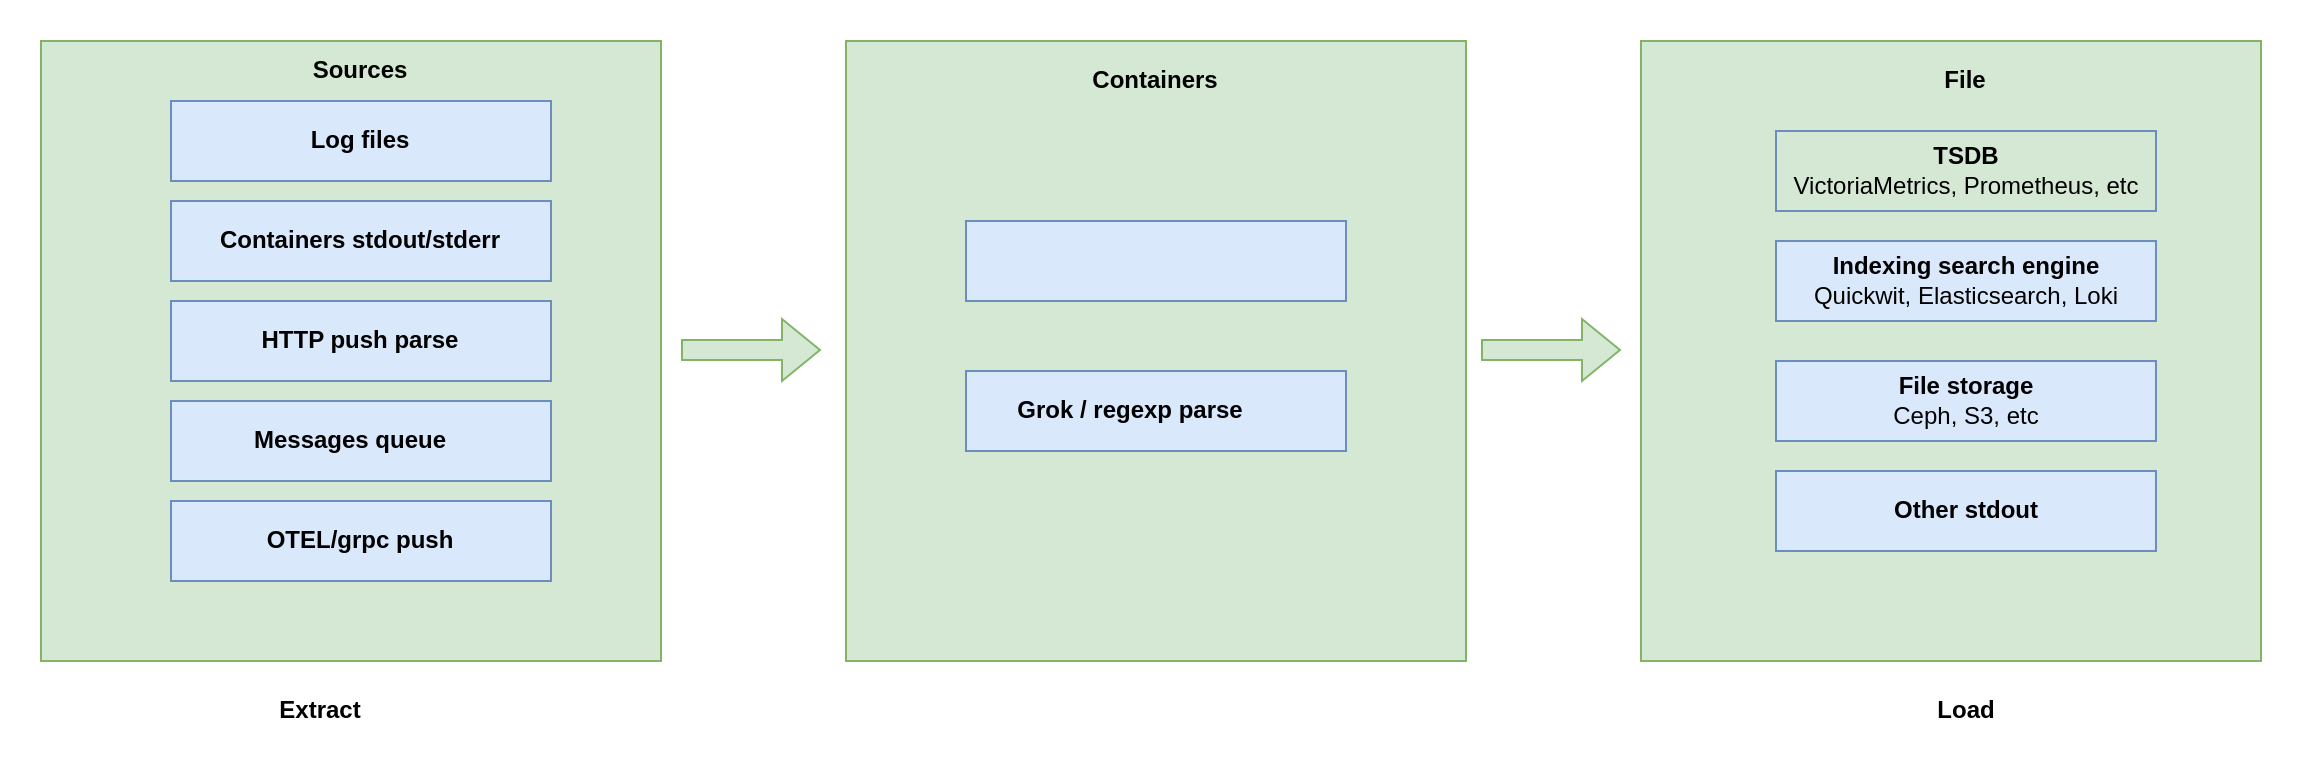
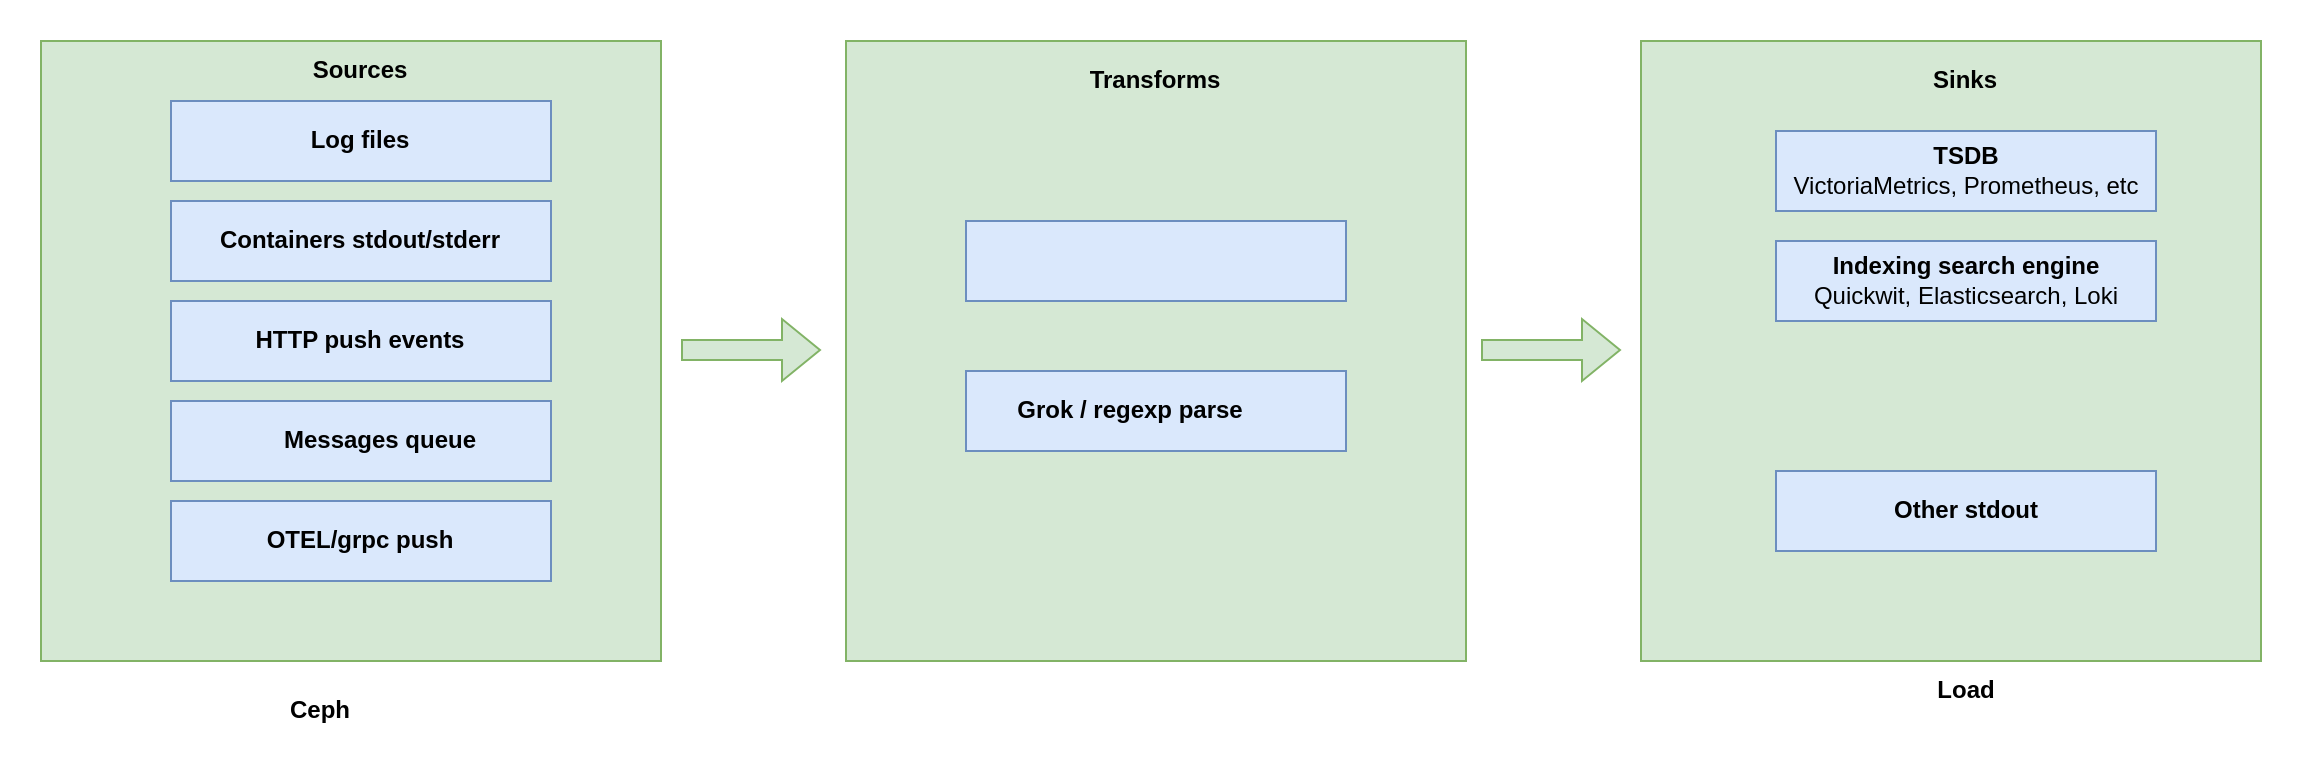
(1156, 81) -> (1156, 81)
(1966, 81) -> (1966, 81)
(1966, 171) -> (1966, 171)
(361, 341) -> (361, 341)
(1966, 401) -> none
(351, 441) -> (381, 441)
(321, 711) -> (321, 711)
(1966, 711) -> (1966, 691)
